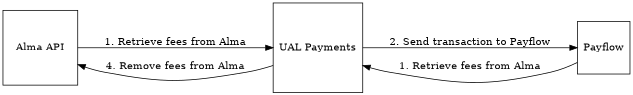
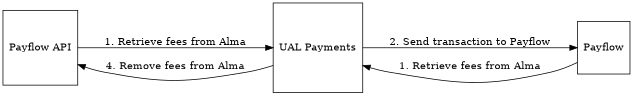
(40, 48) -> (40, 48)
